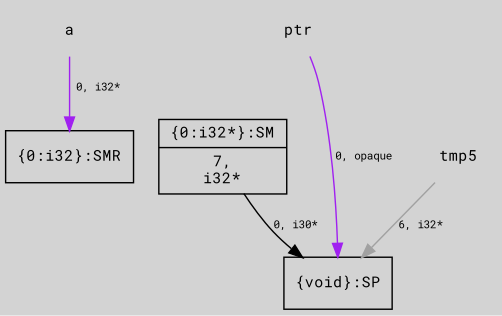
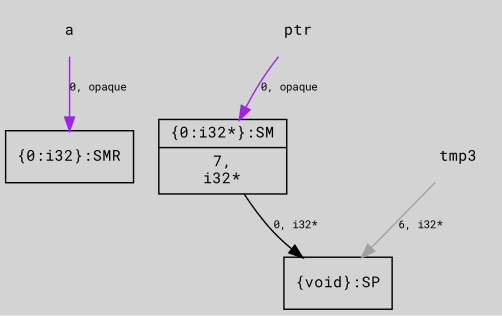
(98, 88) -> (98, 88)
(330, 149) -> (261, 81)
(459, 157) -> (459, 157)
(296, 226) -> (296, 226)
